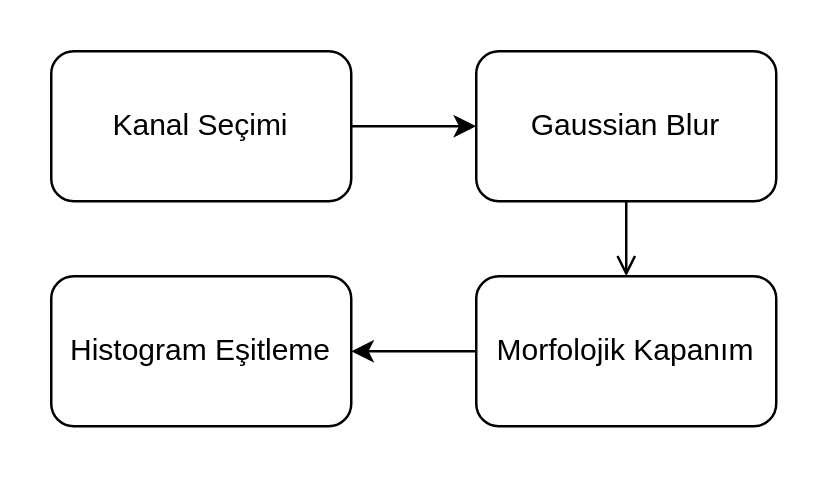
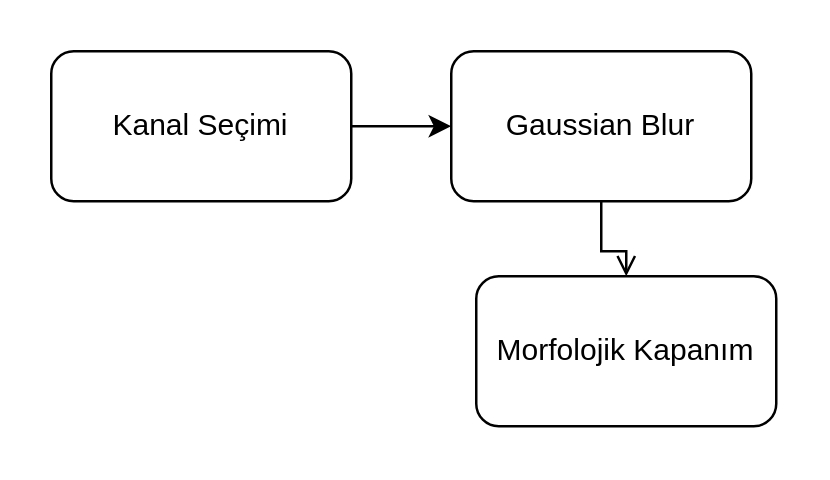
(626, 126) -> (601, 126)
(201, 351) -> none
(422, 351) -> none
